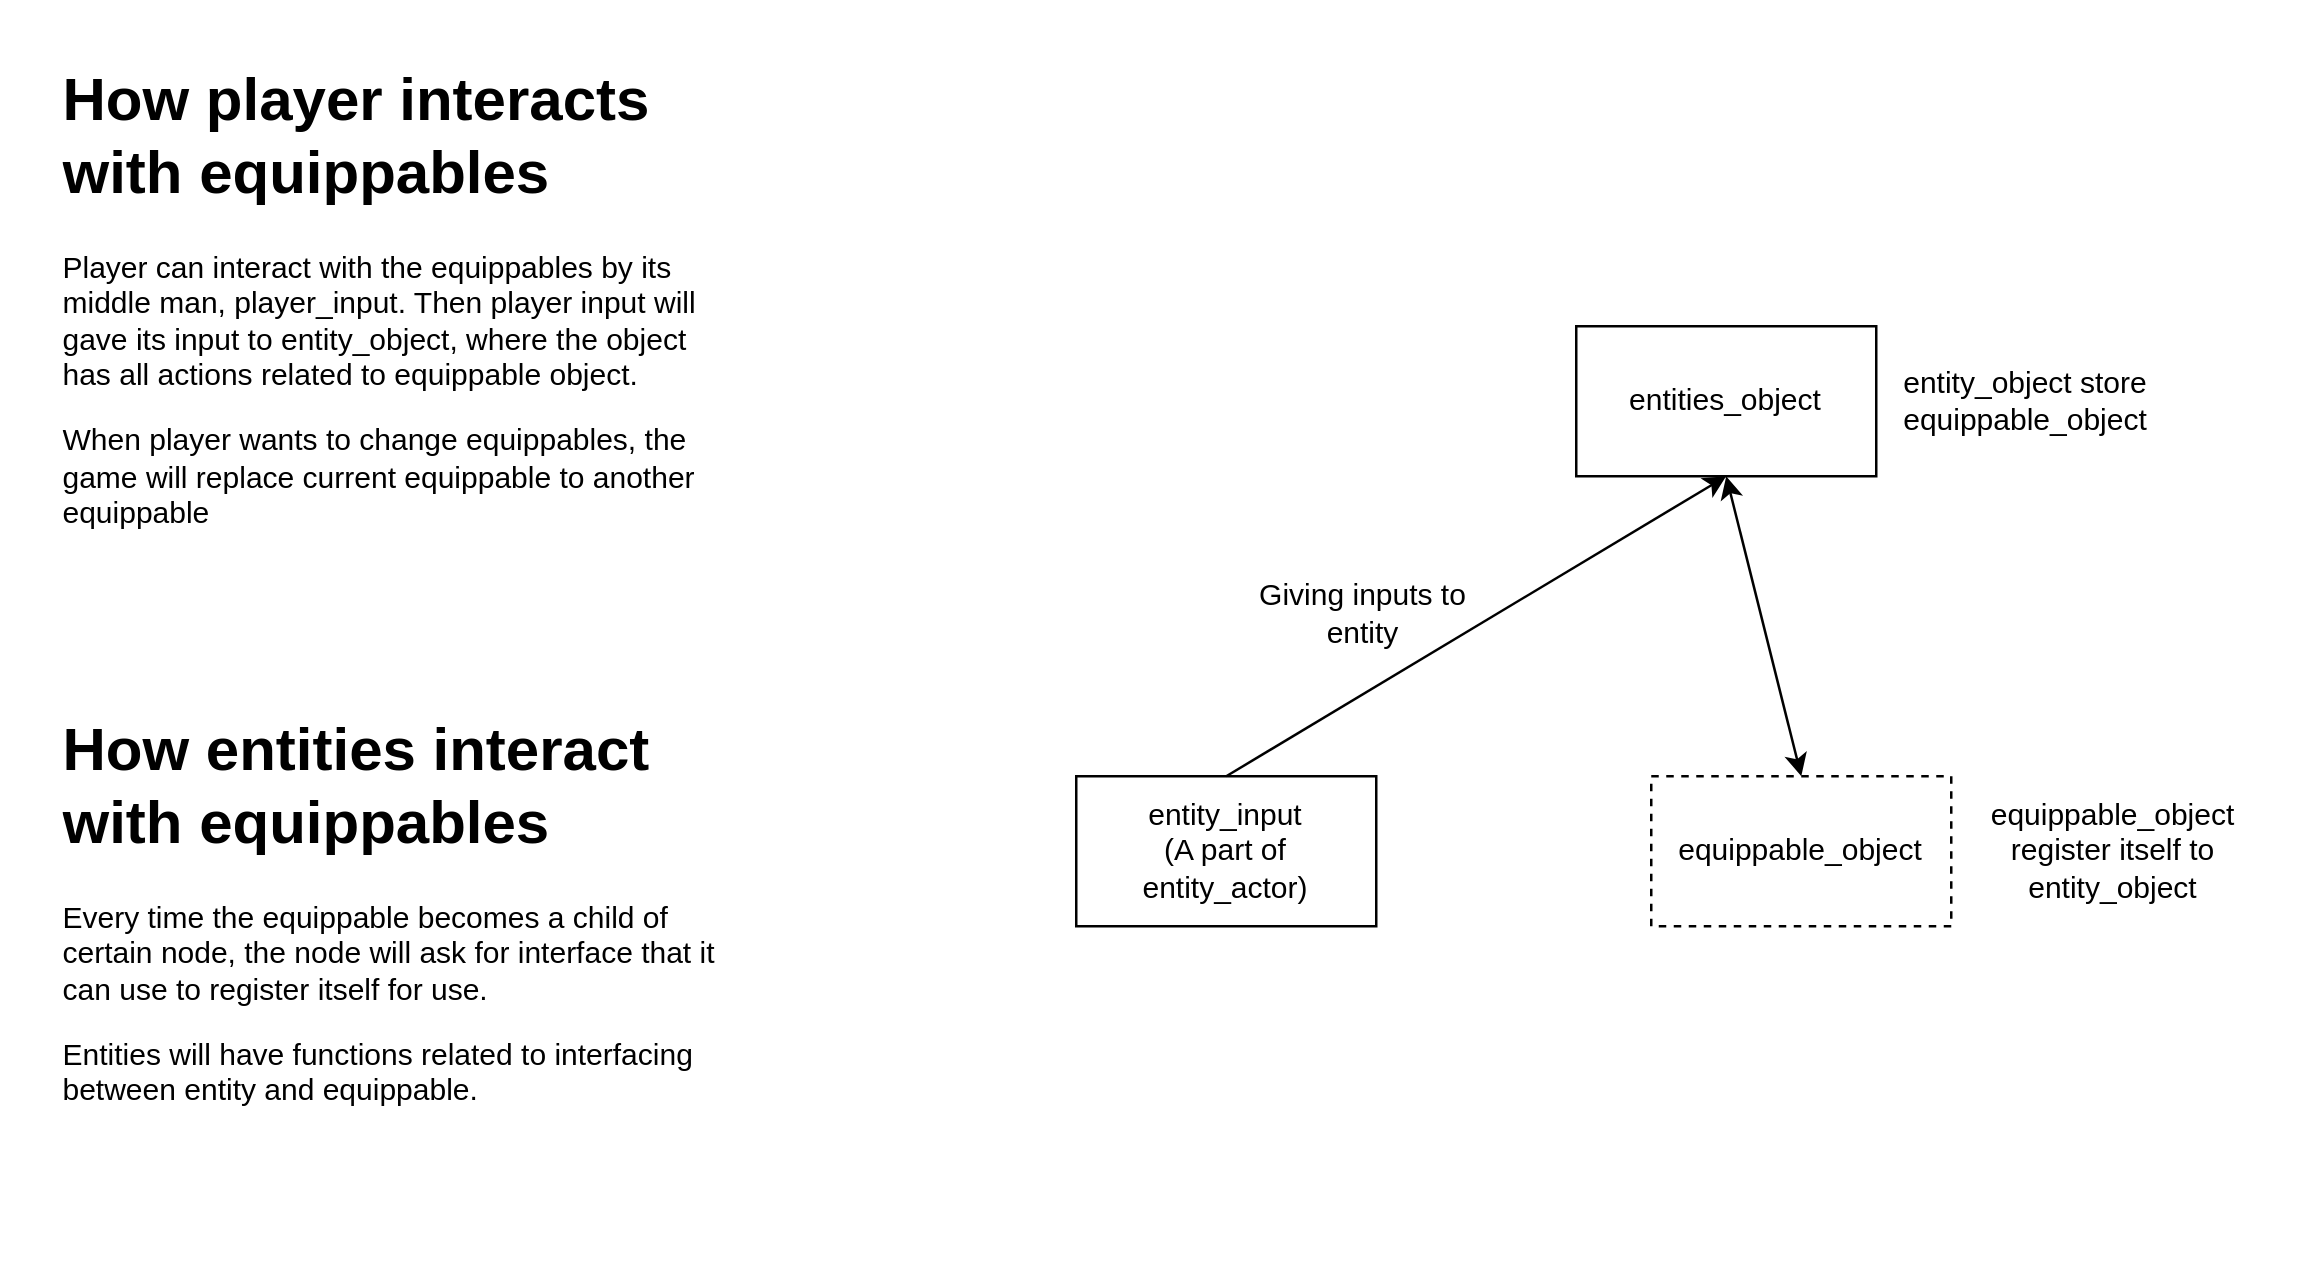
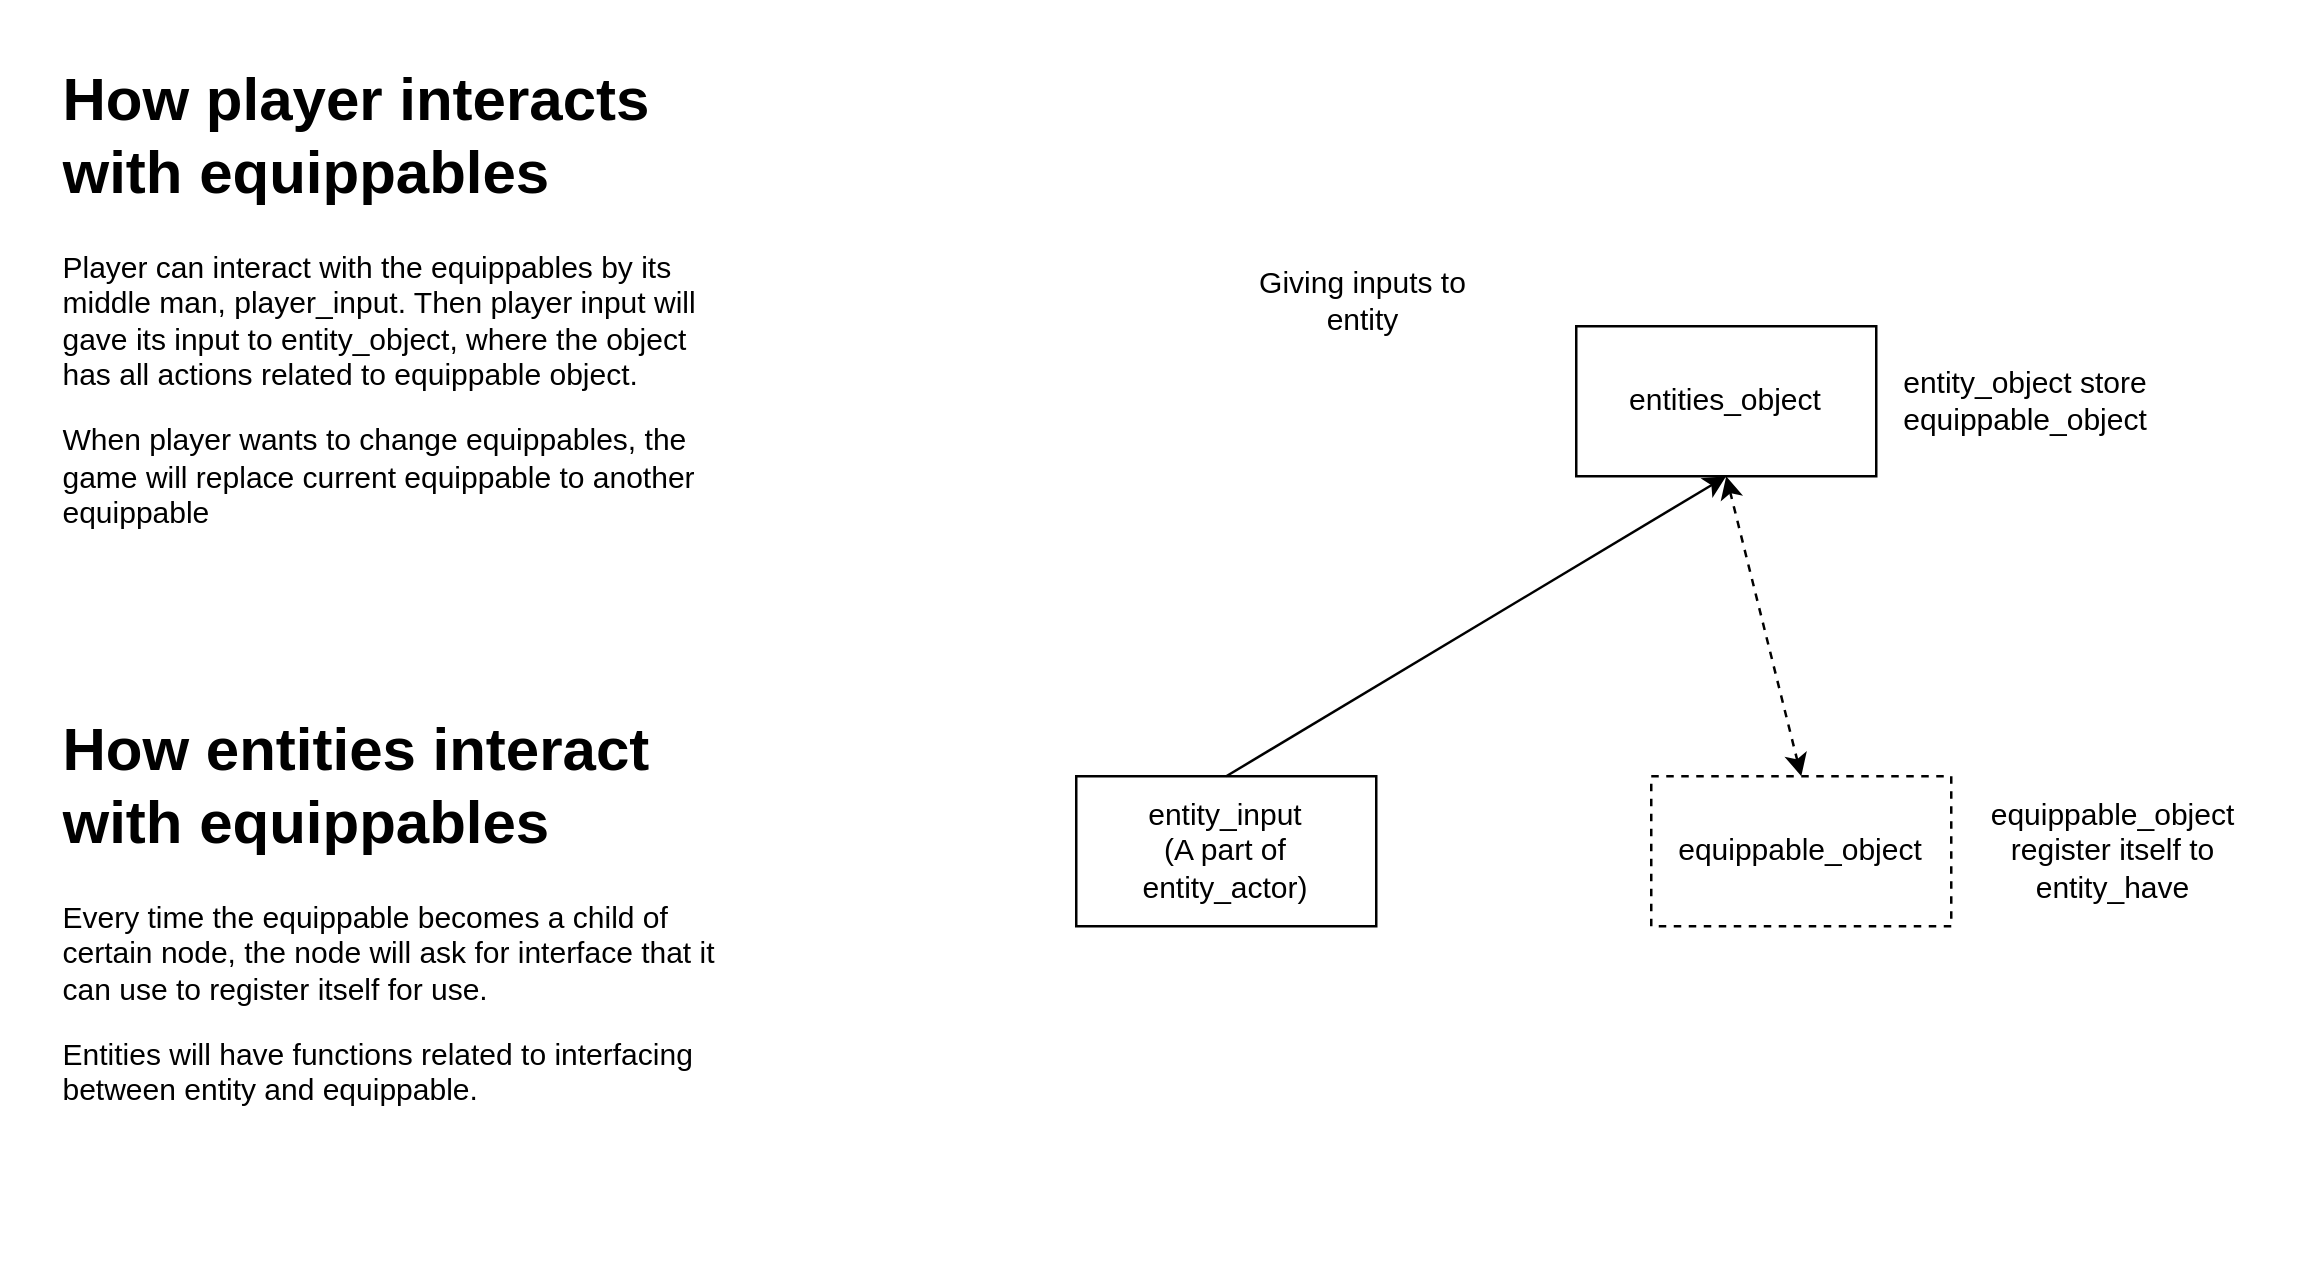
(1364, 614) -> (1364, 301)
(1763, 624) -> (1763, 624)
(2114, 851) -> (2114, 851)
